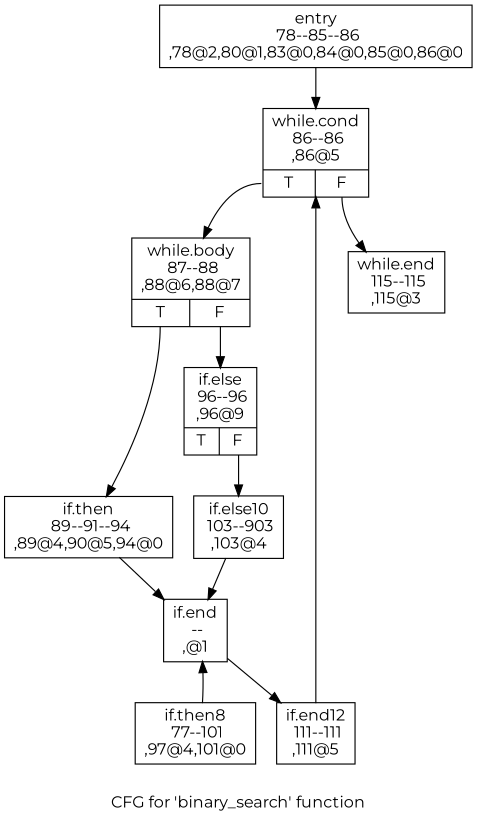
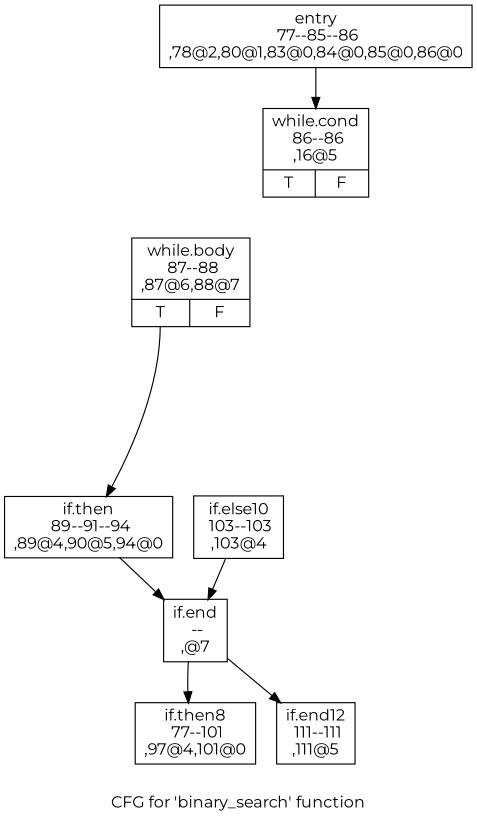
(316, 36) -> (316, 36)
(316, 156) -> (316, 156)
(229, 198) -> none
(397, 282) -> none
(191, 285) -> (191, 285)
(220, 411) -> none
(316, 456) -> none
(239, 527) -> (239, 527)
(195, 647) -> (195, 647)
(203, 688) -> (188, 676)
